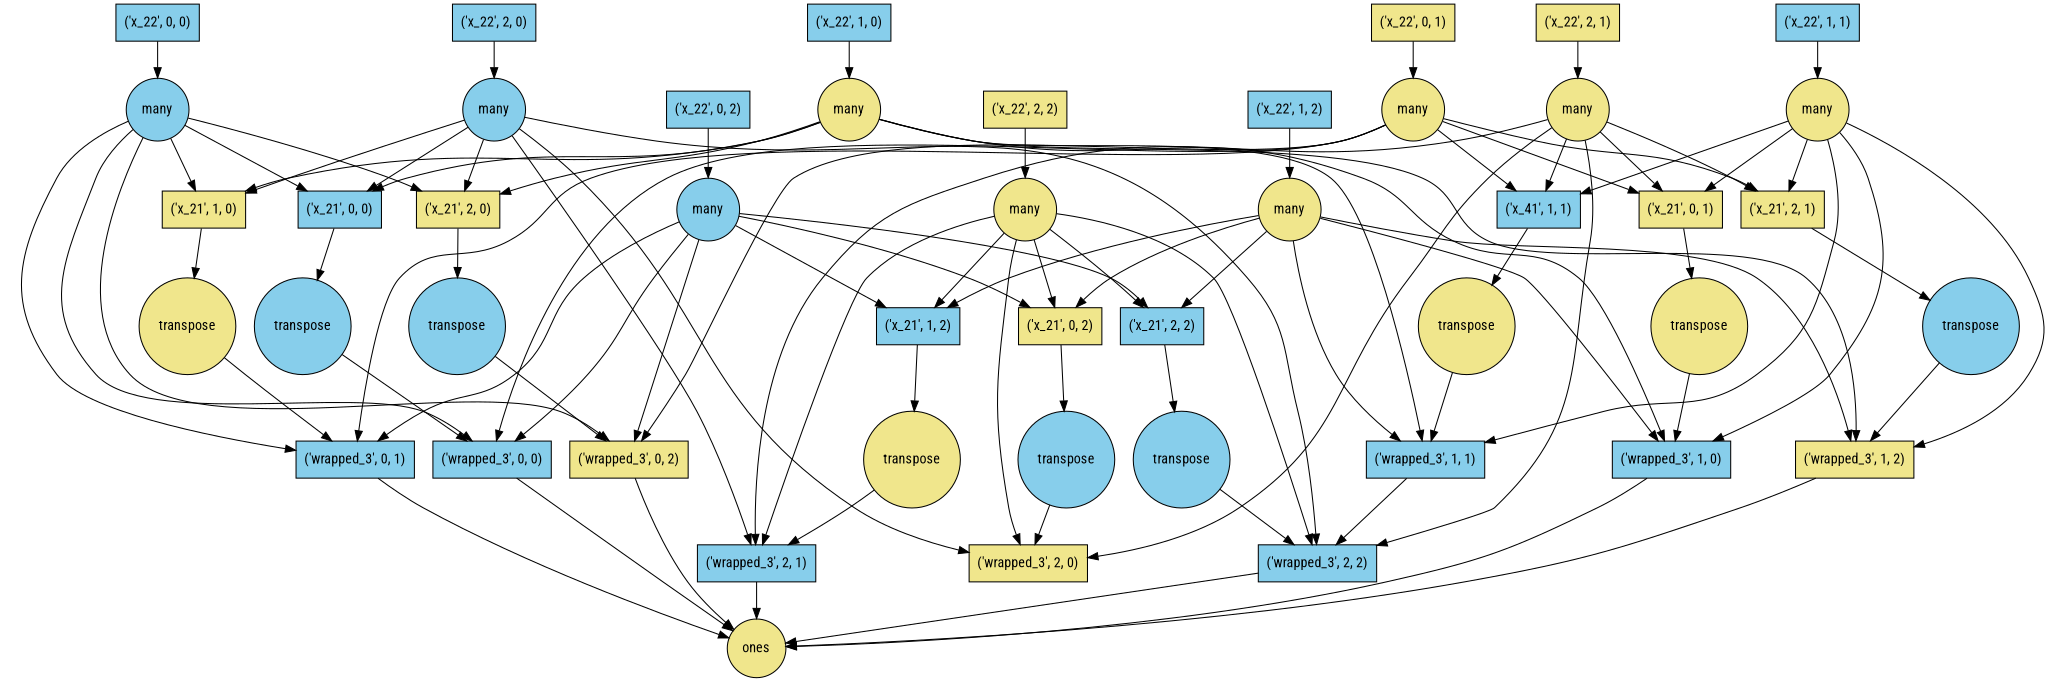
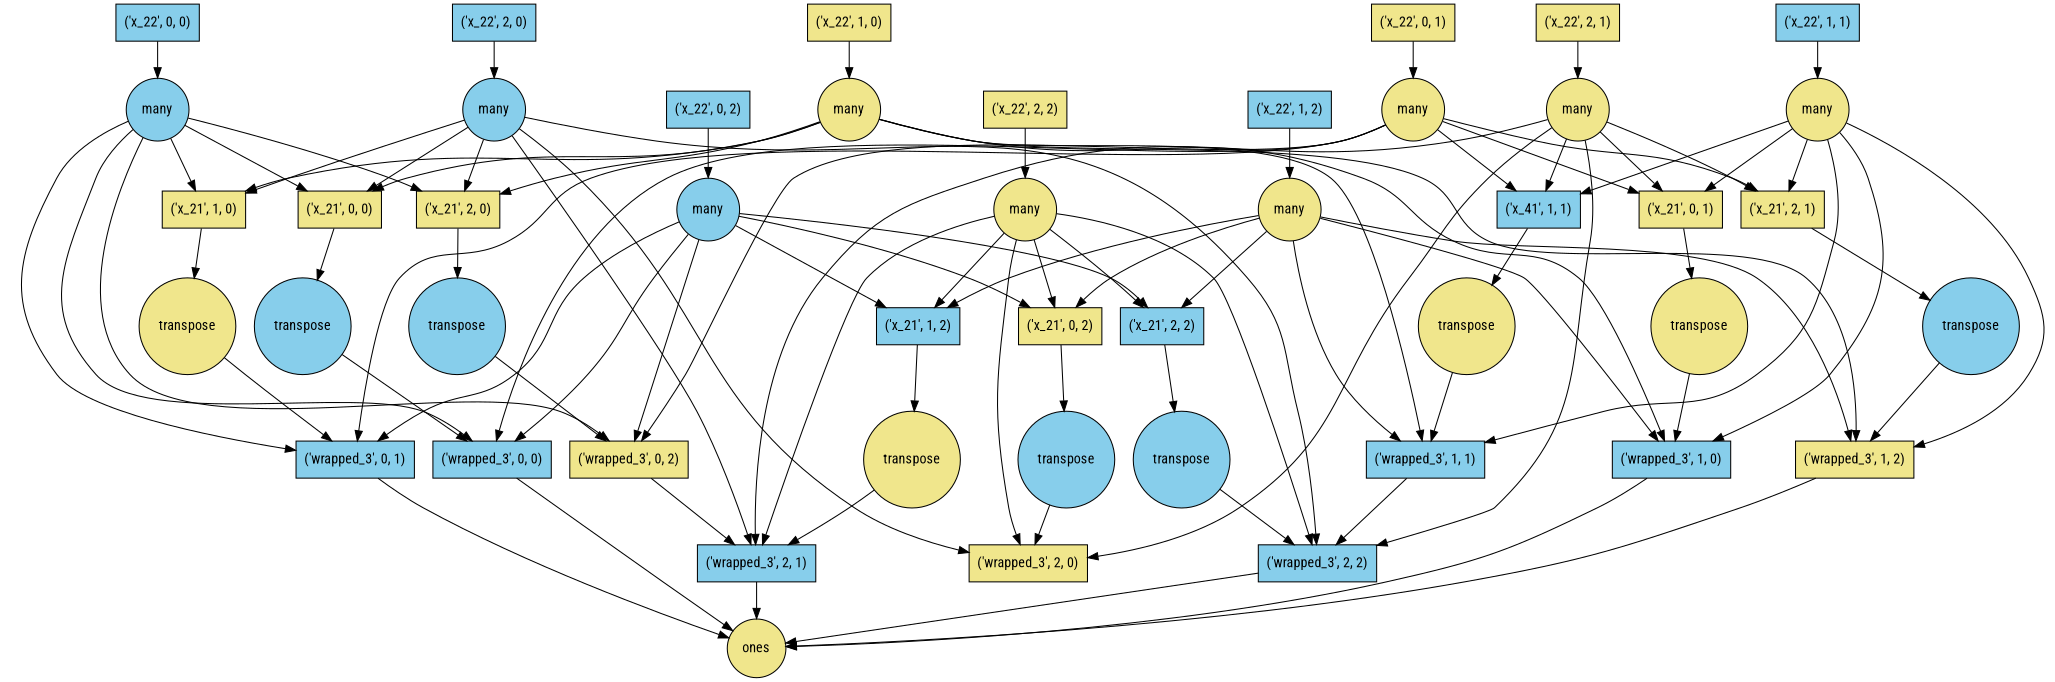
(849, 23) -> (849, 23)
(340, 210) -> (340, 210)
(671, 556) -> (689, 508)
